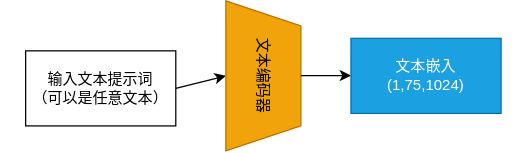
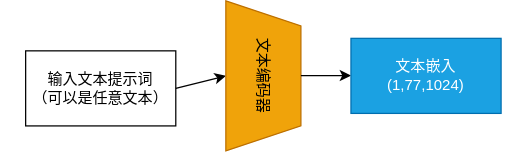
(426, 76) -> (426, 76)
